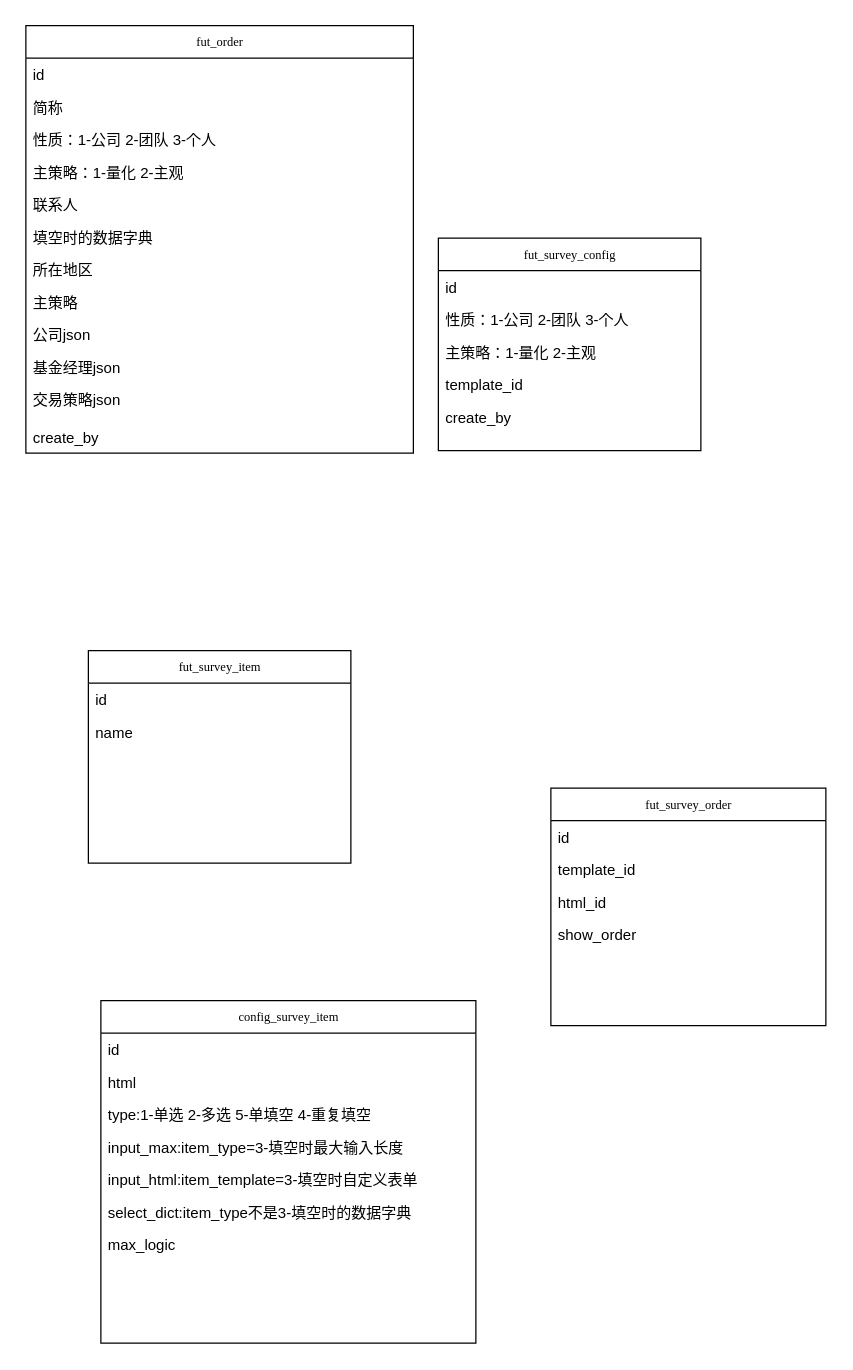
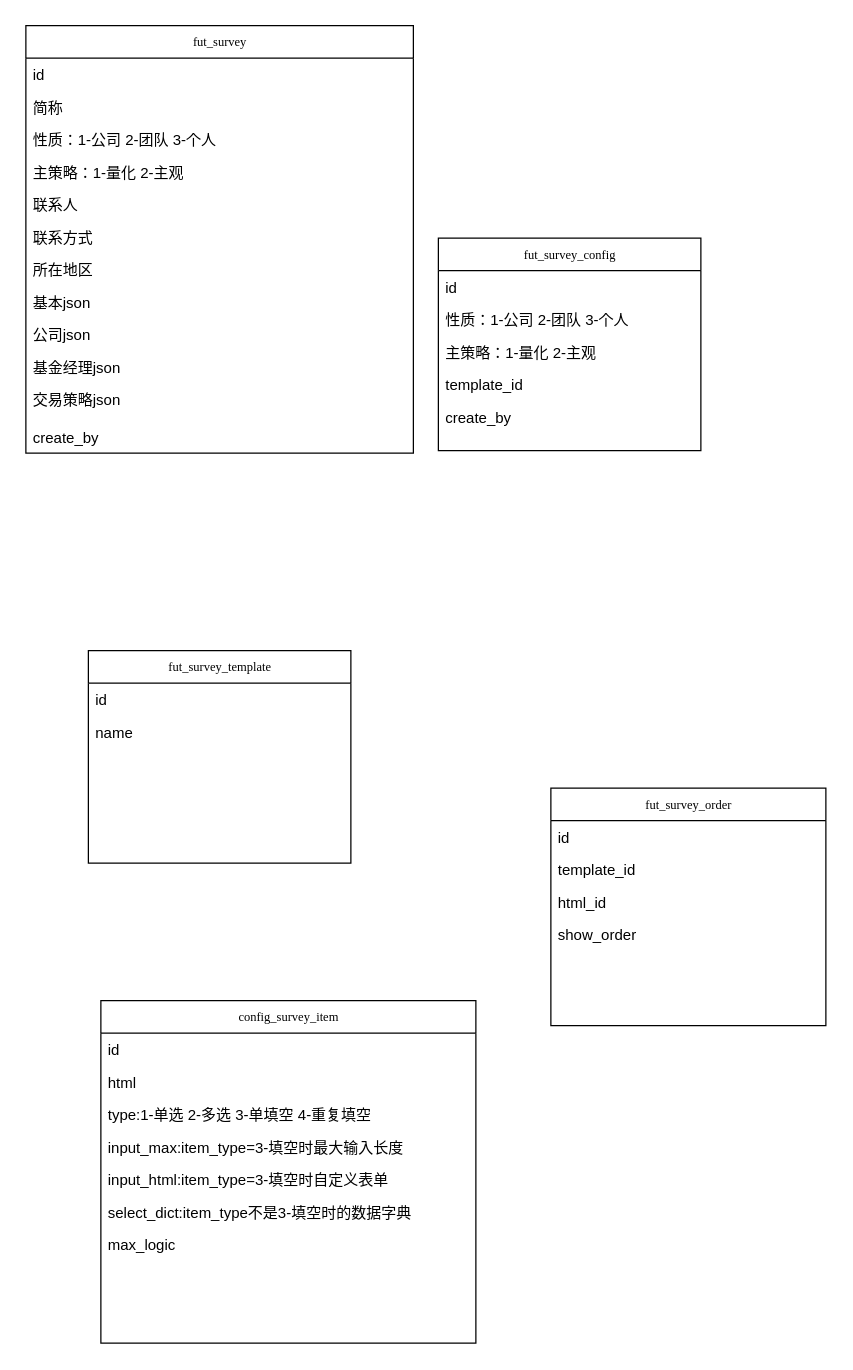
(220, 42) -> (220, 42)
(93, 238) -> (63, 238)
(56, 303) -> (65, 303)
(220, 667) -> (220, 667)
(250, 1116) -> (250, 1116)
(272, 1181) -> (257, 1181)
